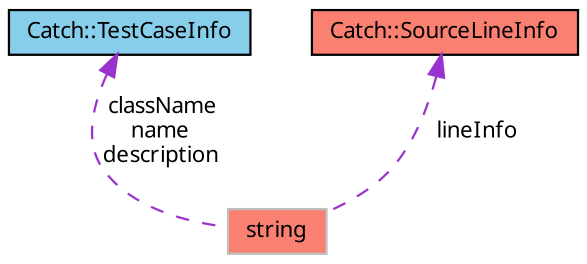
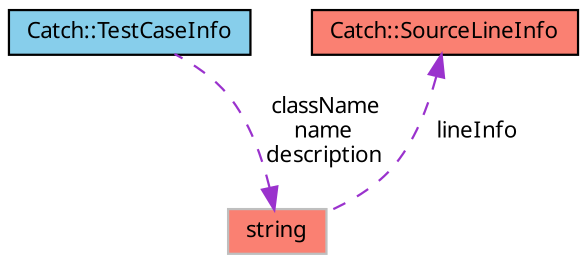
(117, 185) -> (238, 109)
